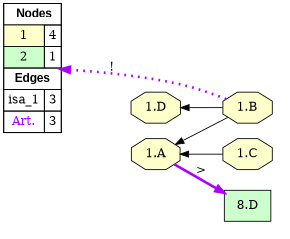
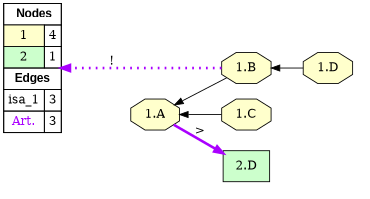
(206, 108) -> (292, 68)
(248, 206) -> (246, 166)
